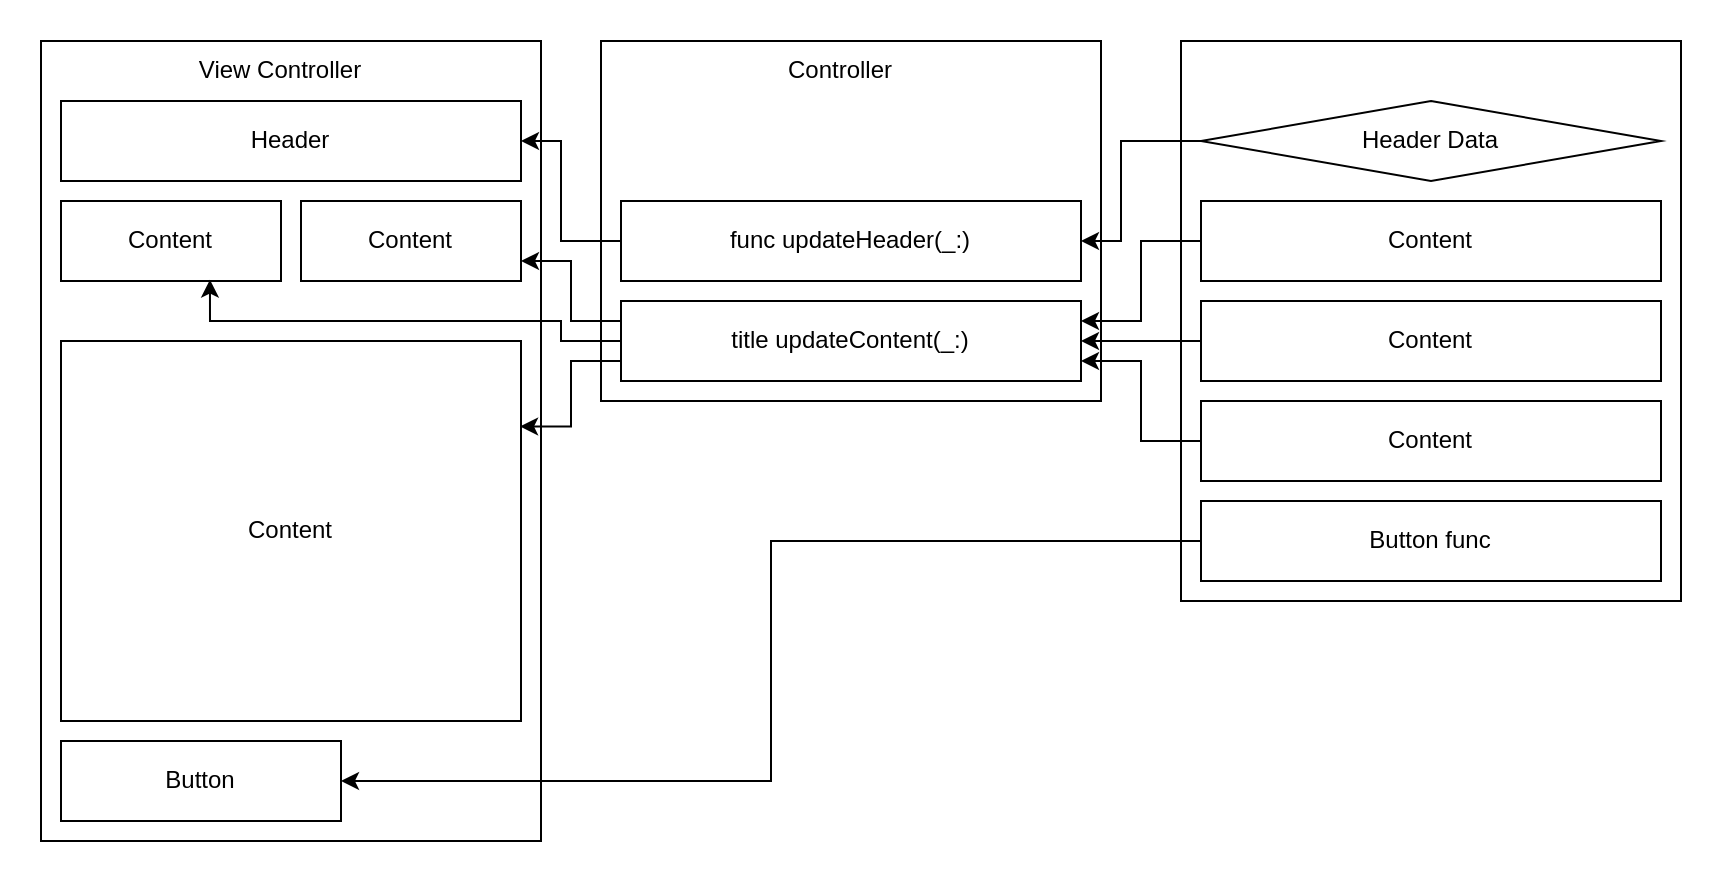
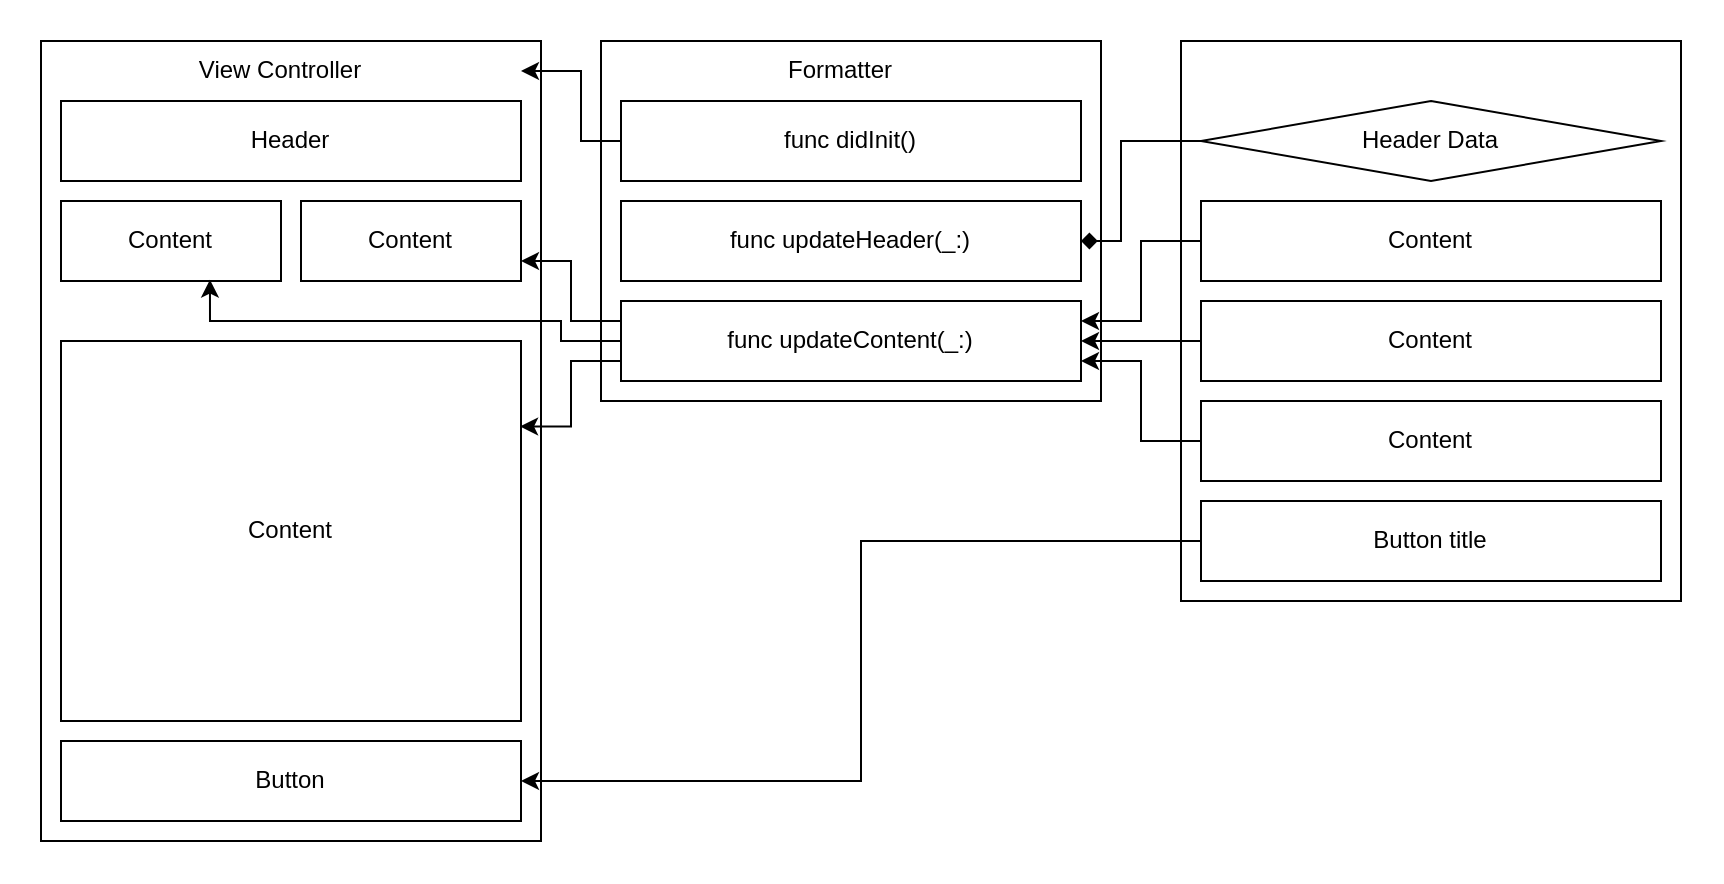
(841, 71) -> (841, 71)
none -> (581, 103)
none -> (851, 141)
(561, 208) -> none
(1096, 241) -> (1097, 241)
(851, 341) -> (851, 341)
(1431, 541) -> (1431, 541)
(201, 781) -> (291, 781)
